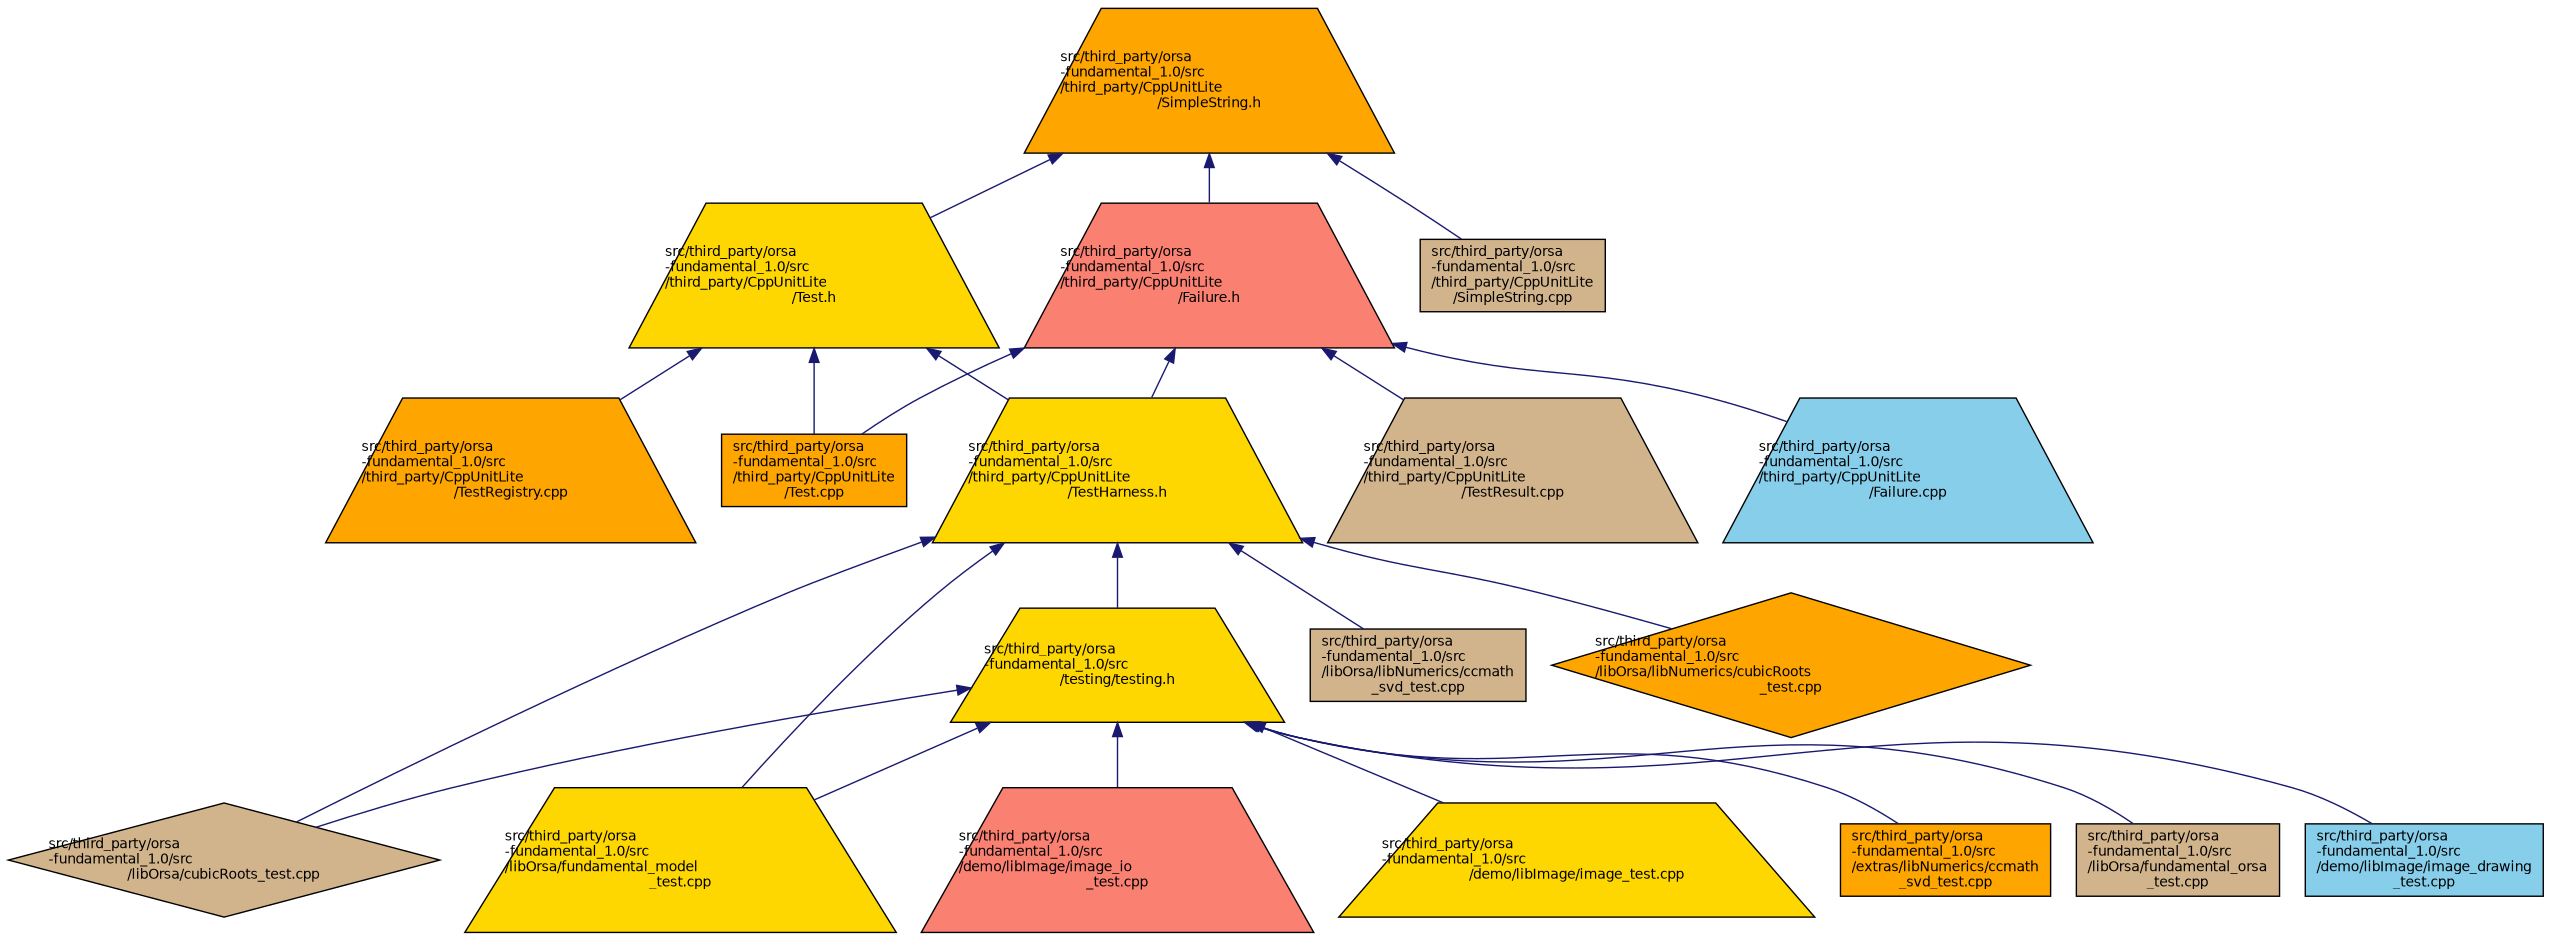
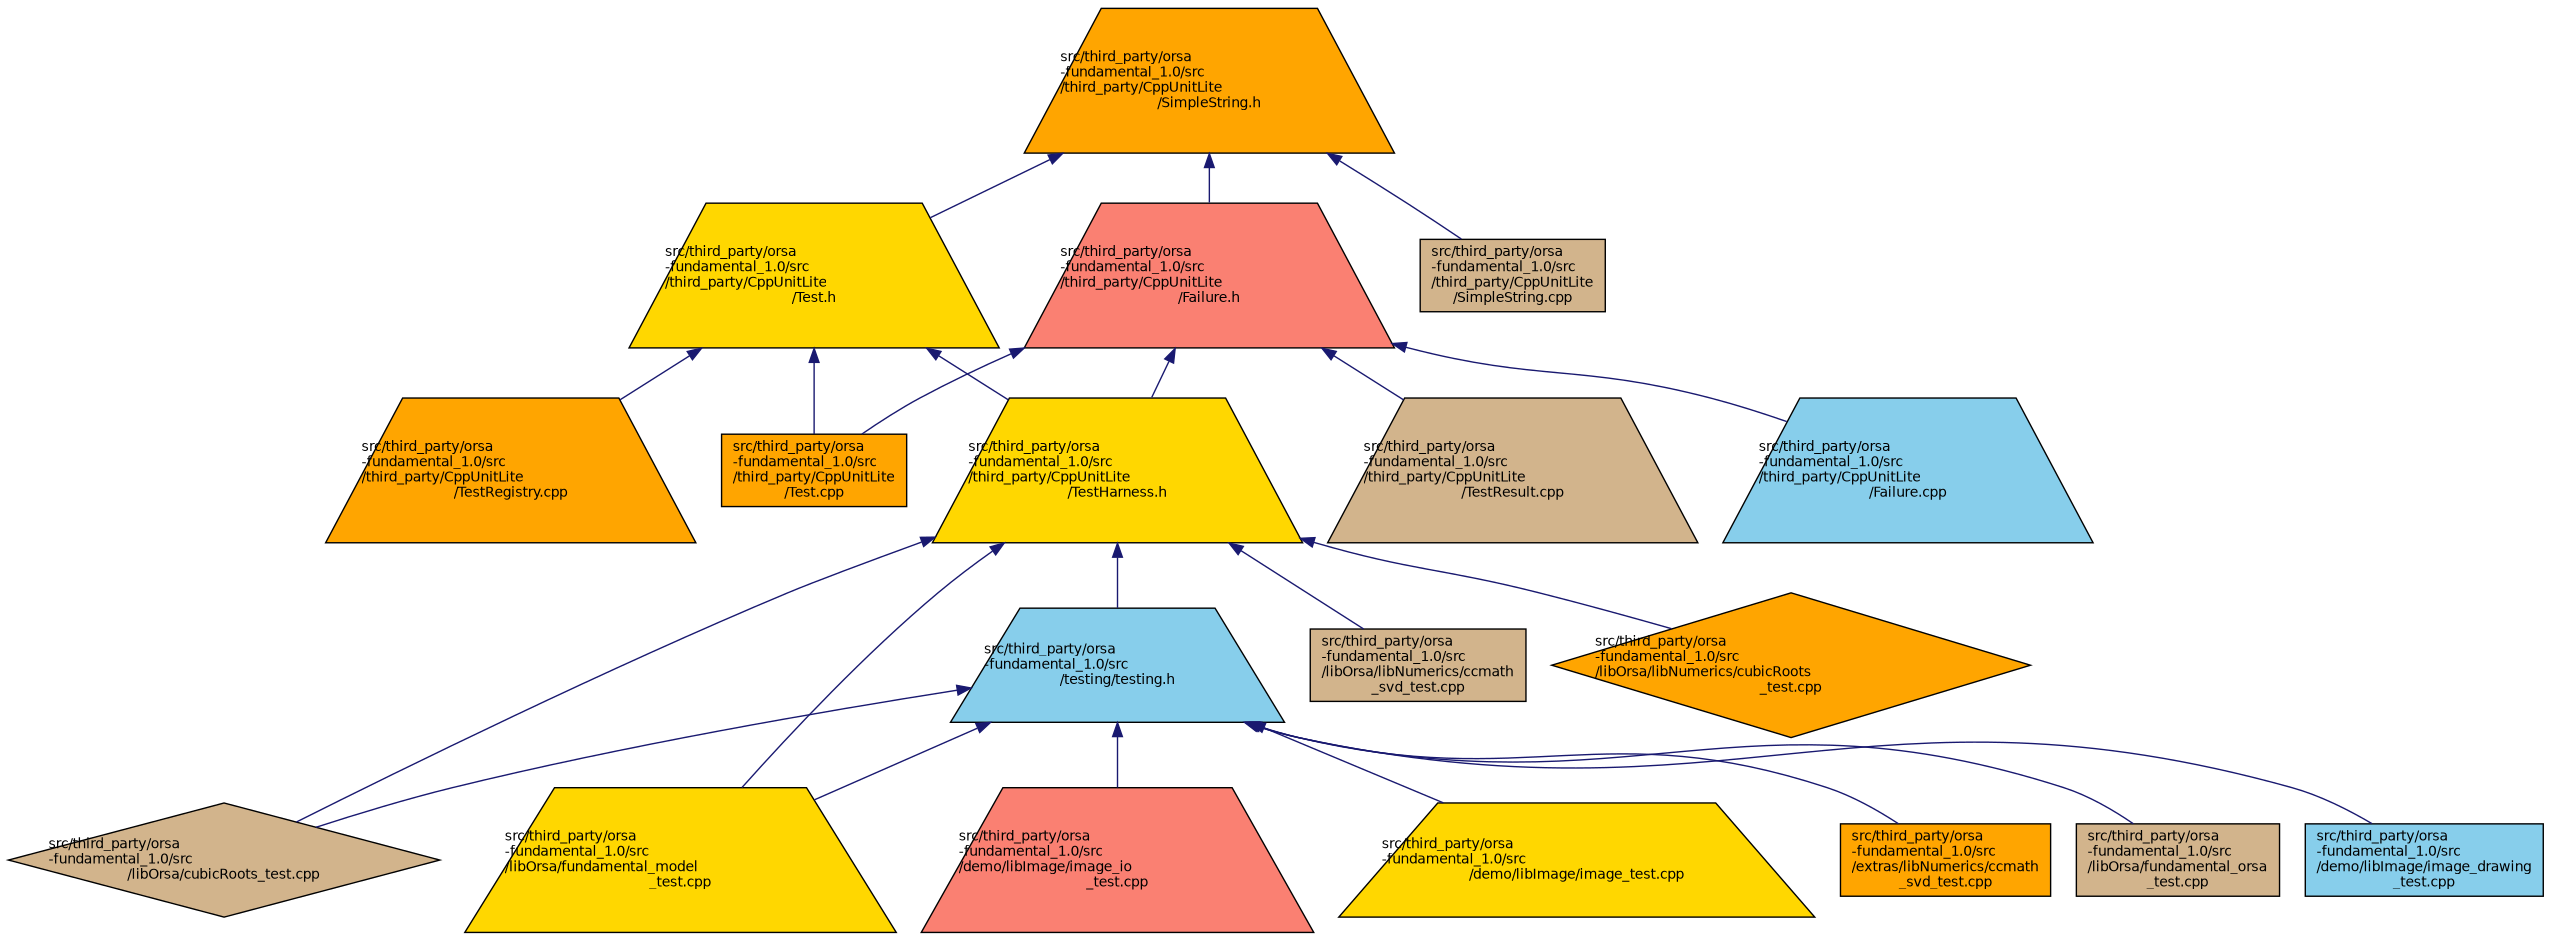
(1118, 665) -> (1118, 665)
